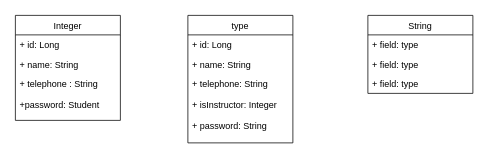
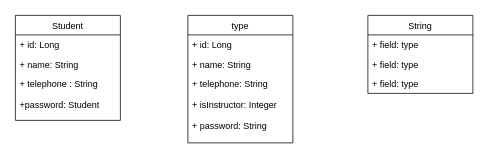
(68, 26) -> (68, 26)
